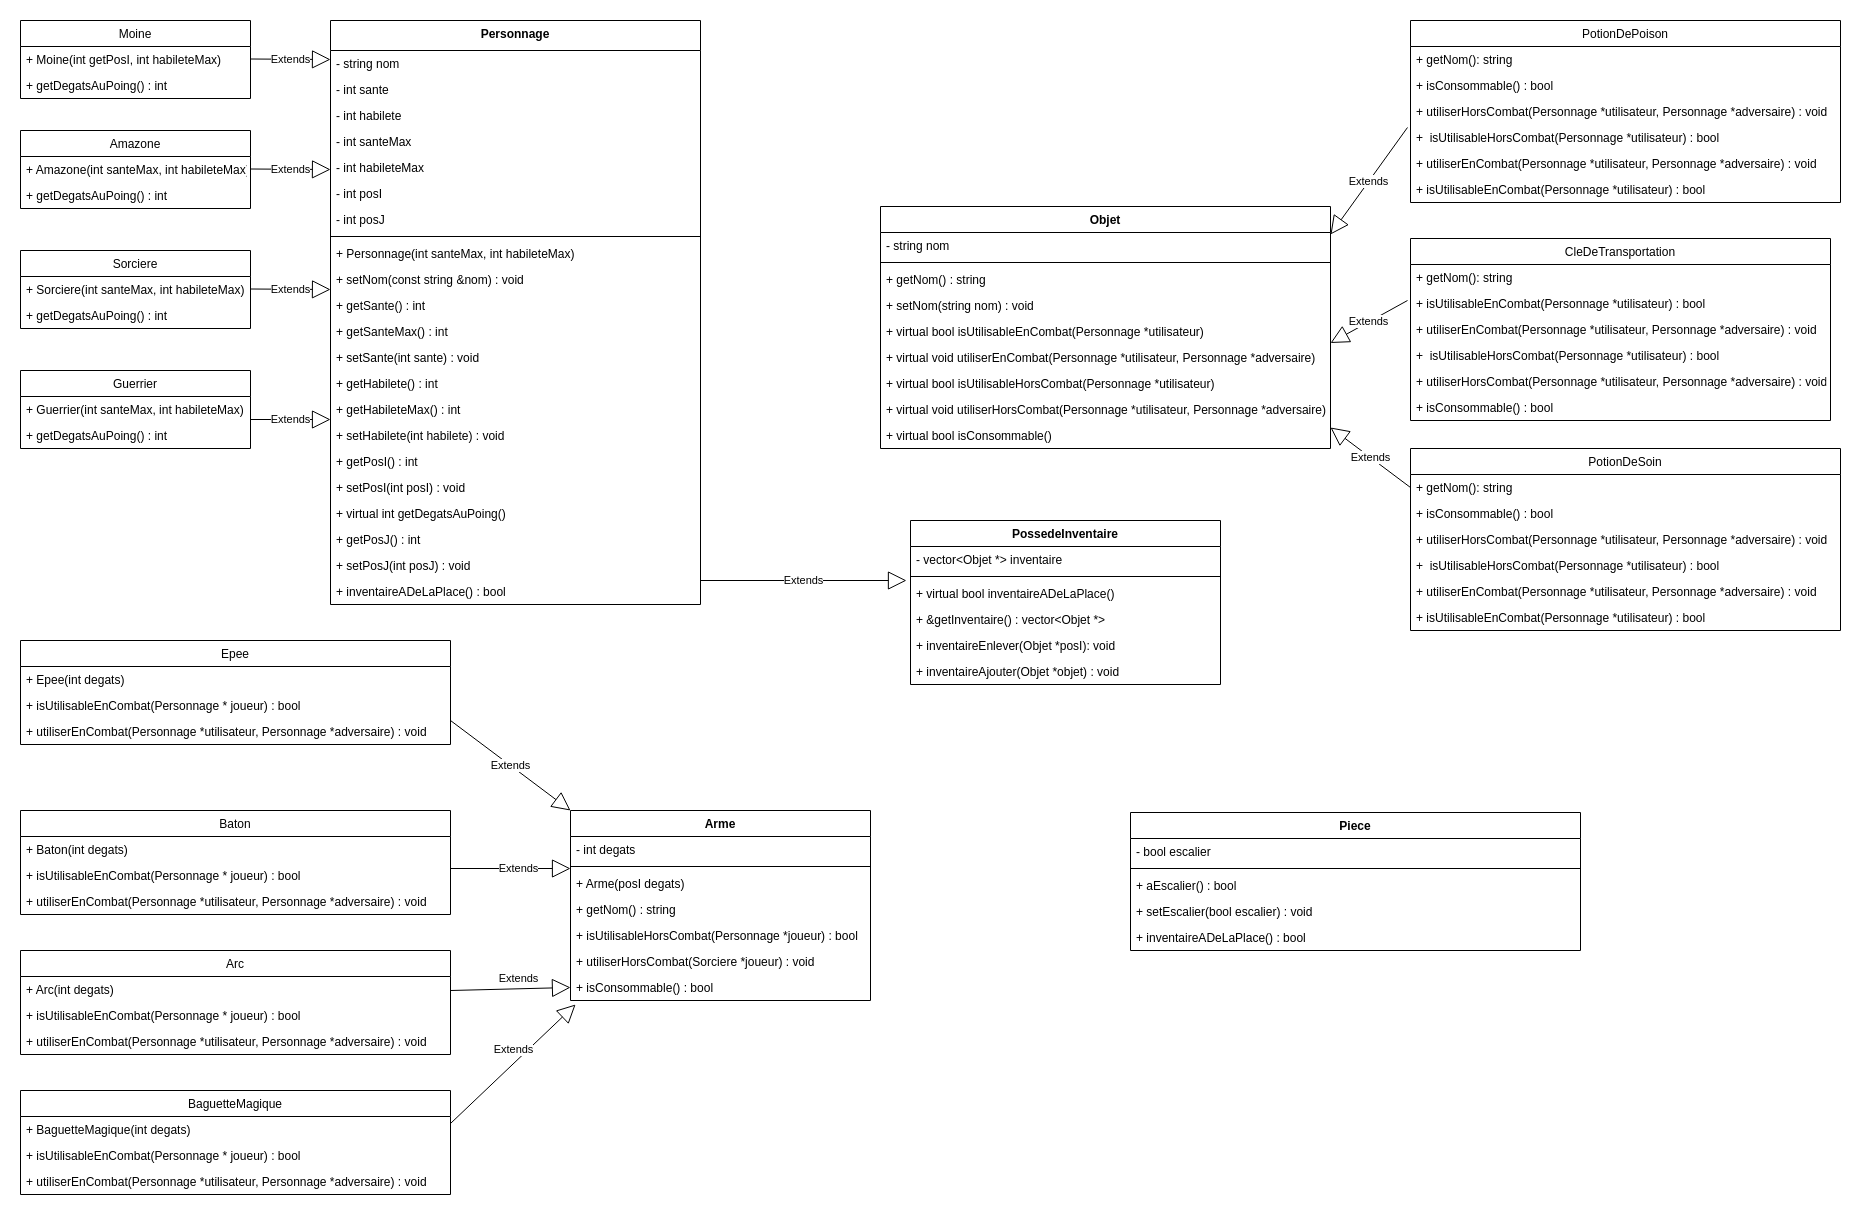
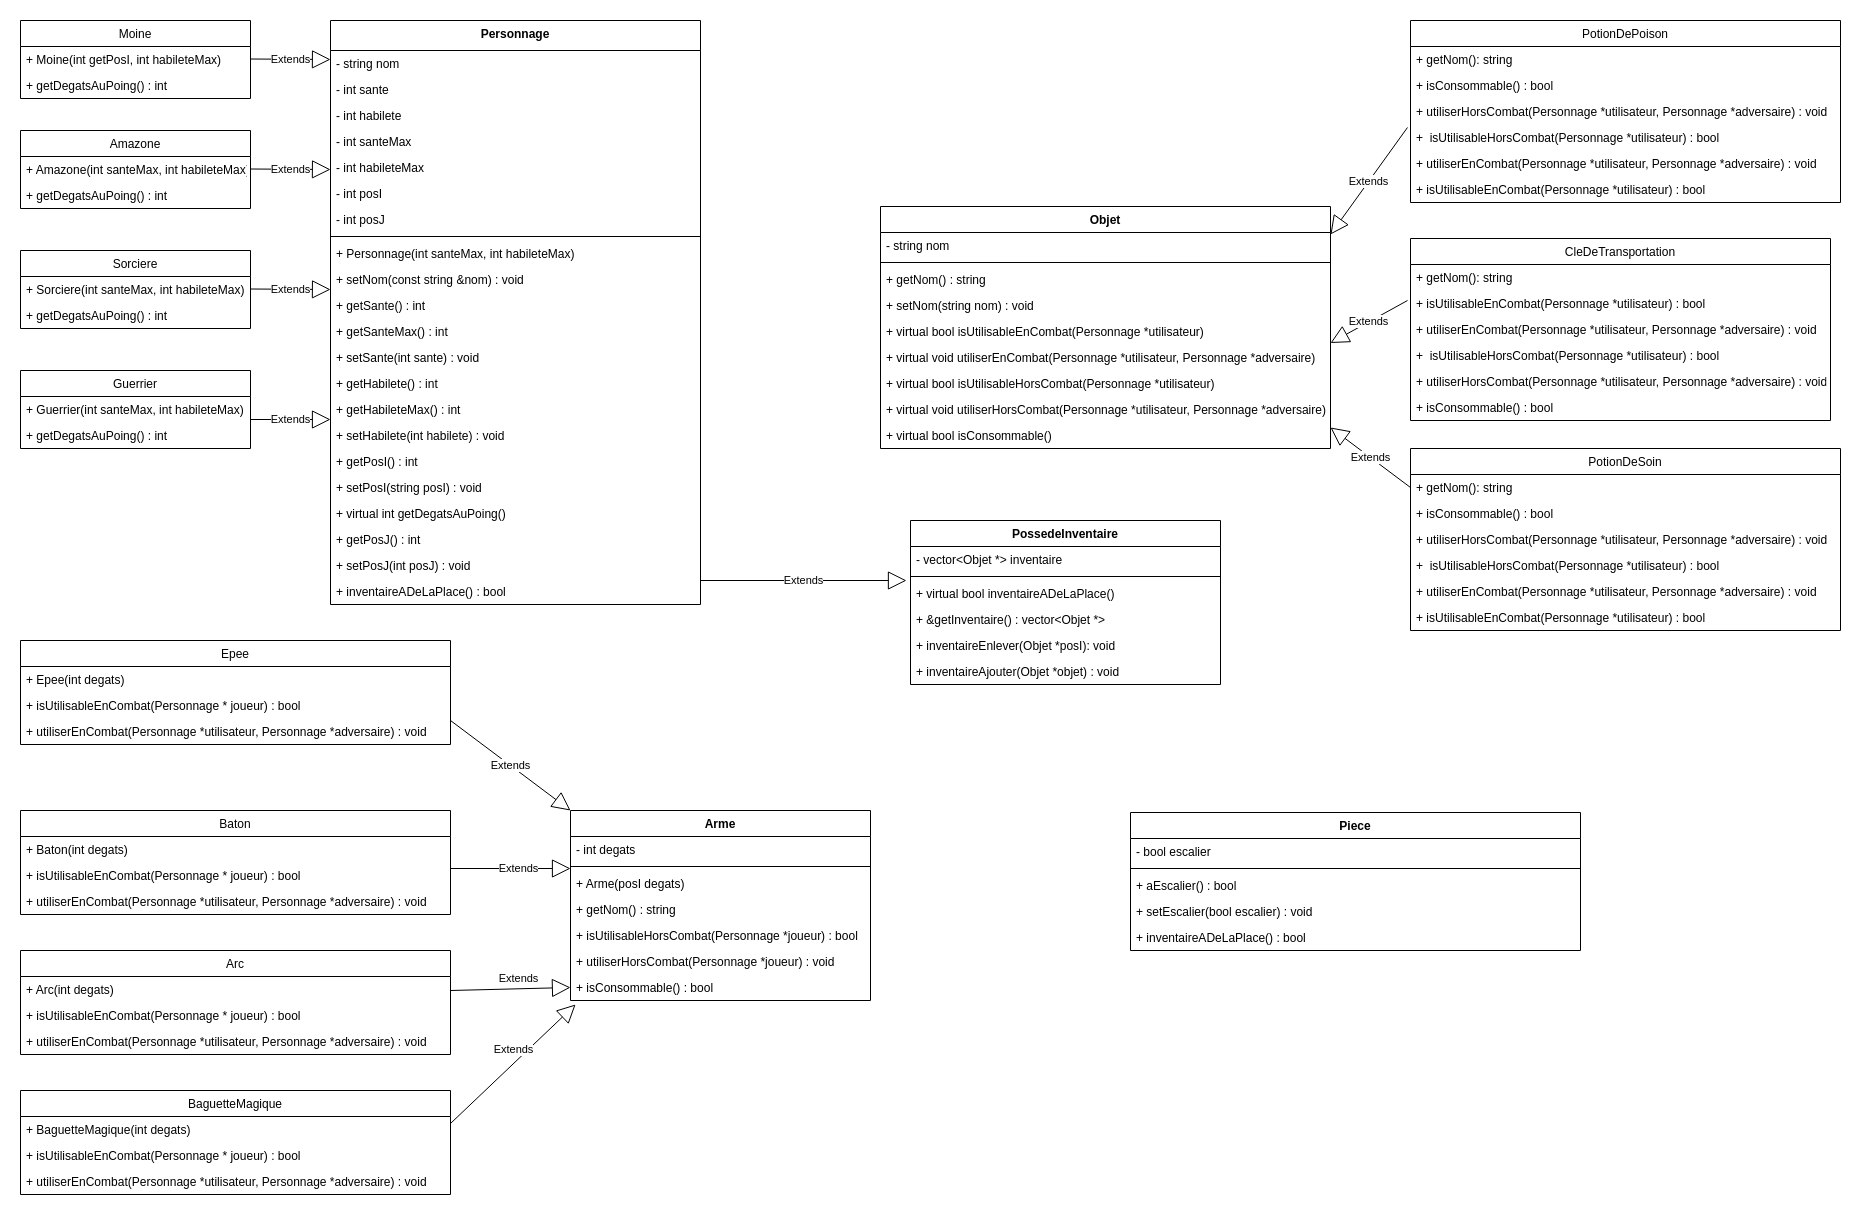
(412, 488) -> (423, 488)
(712, 962) -> (720, 962)
